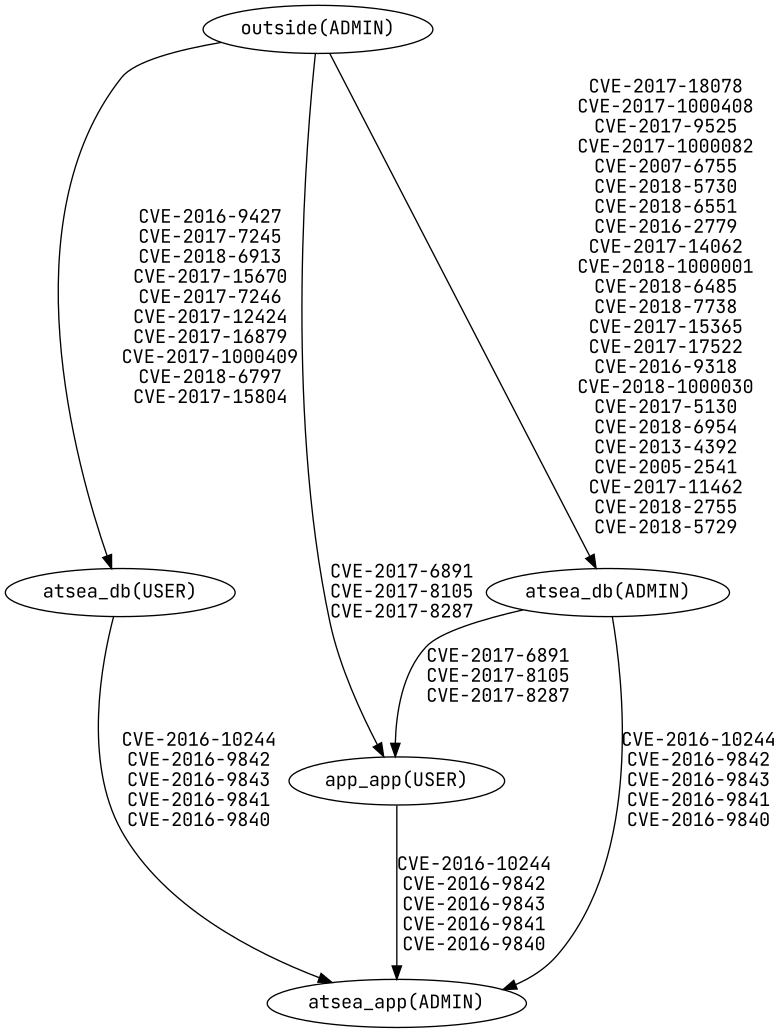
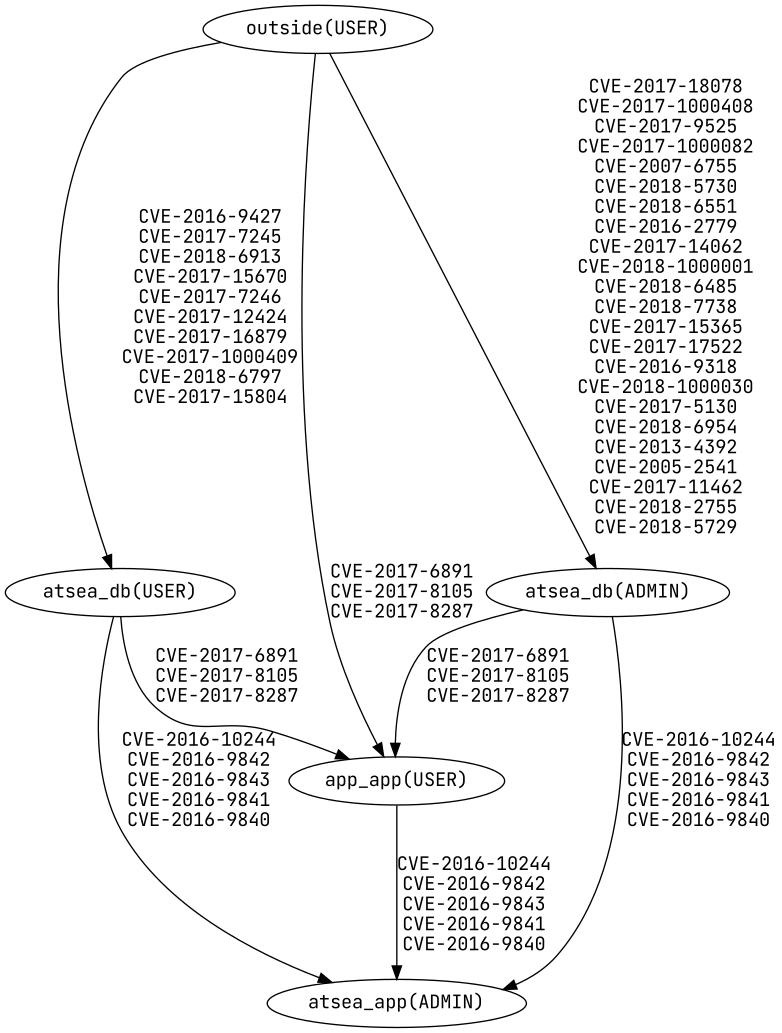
(318, 29) -> (318, 29)
none -> (196, 726)
